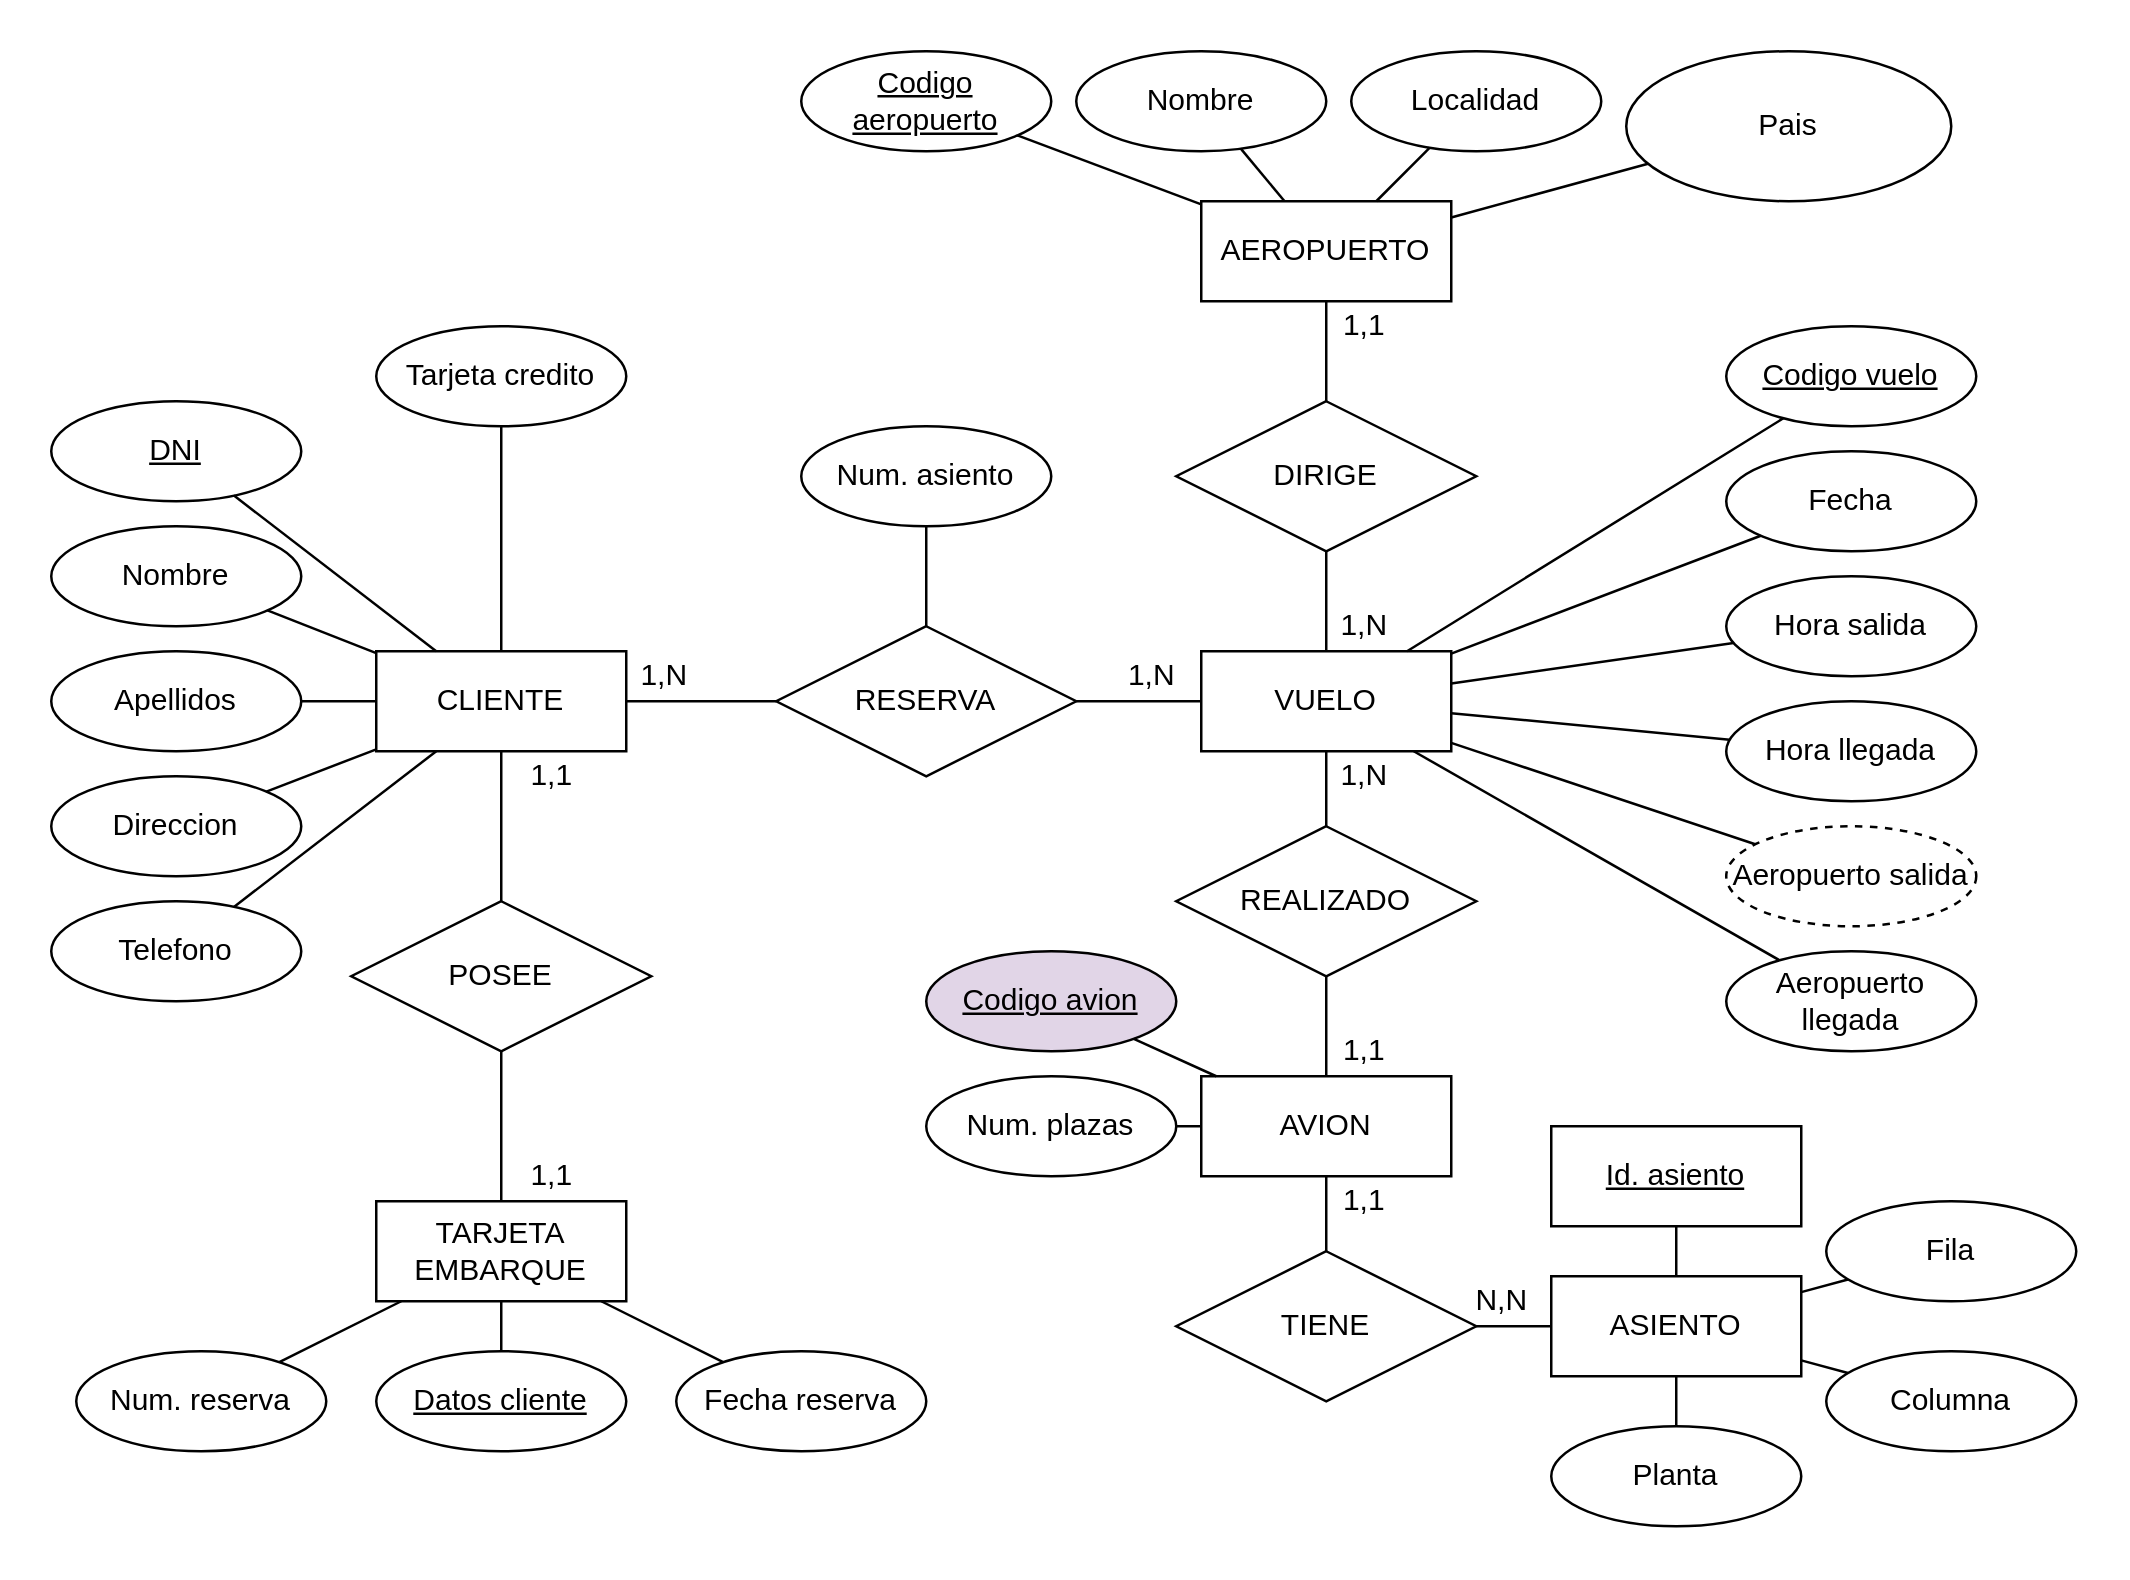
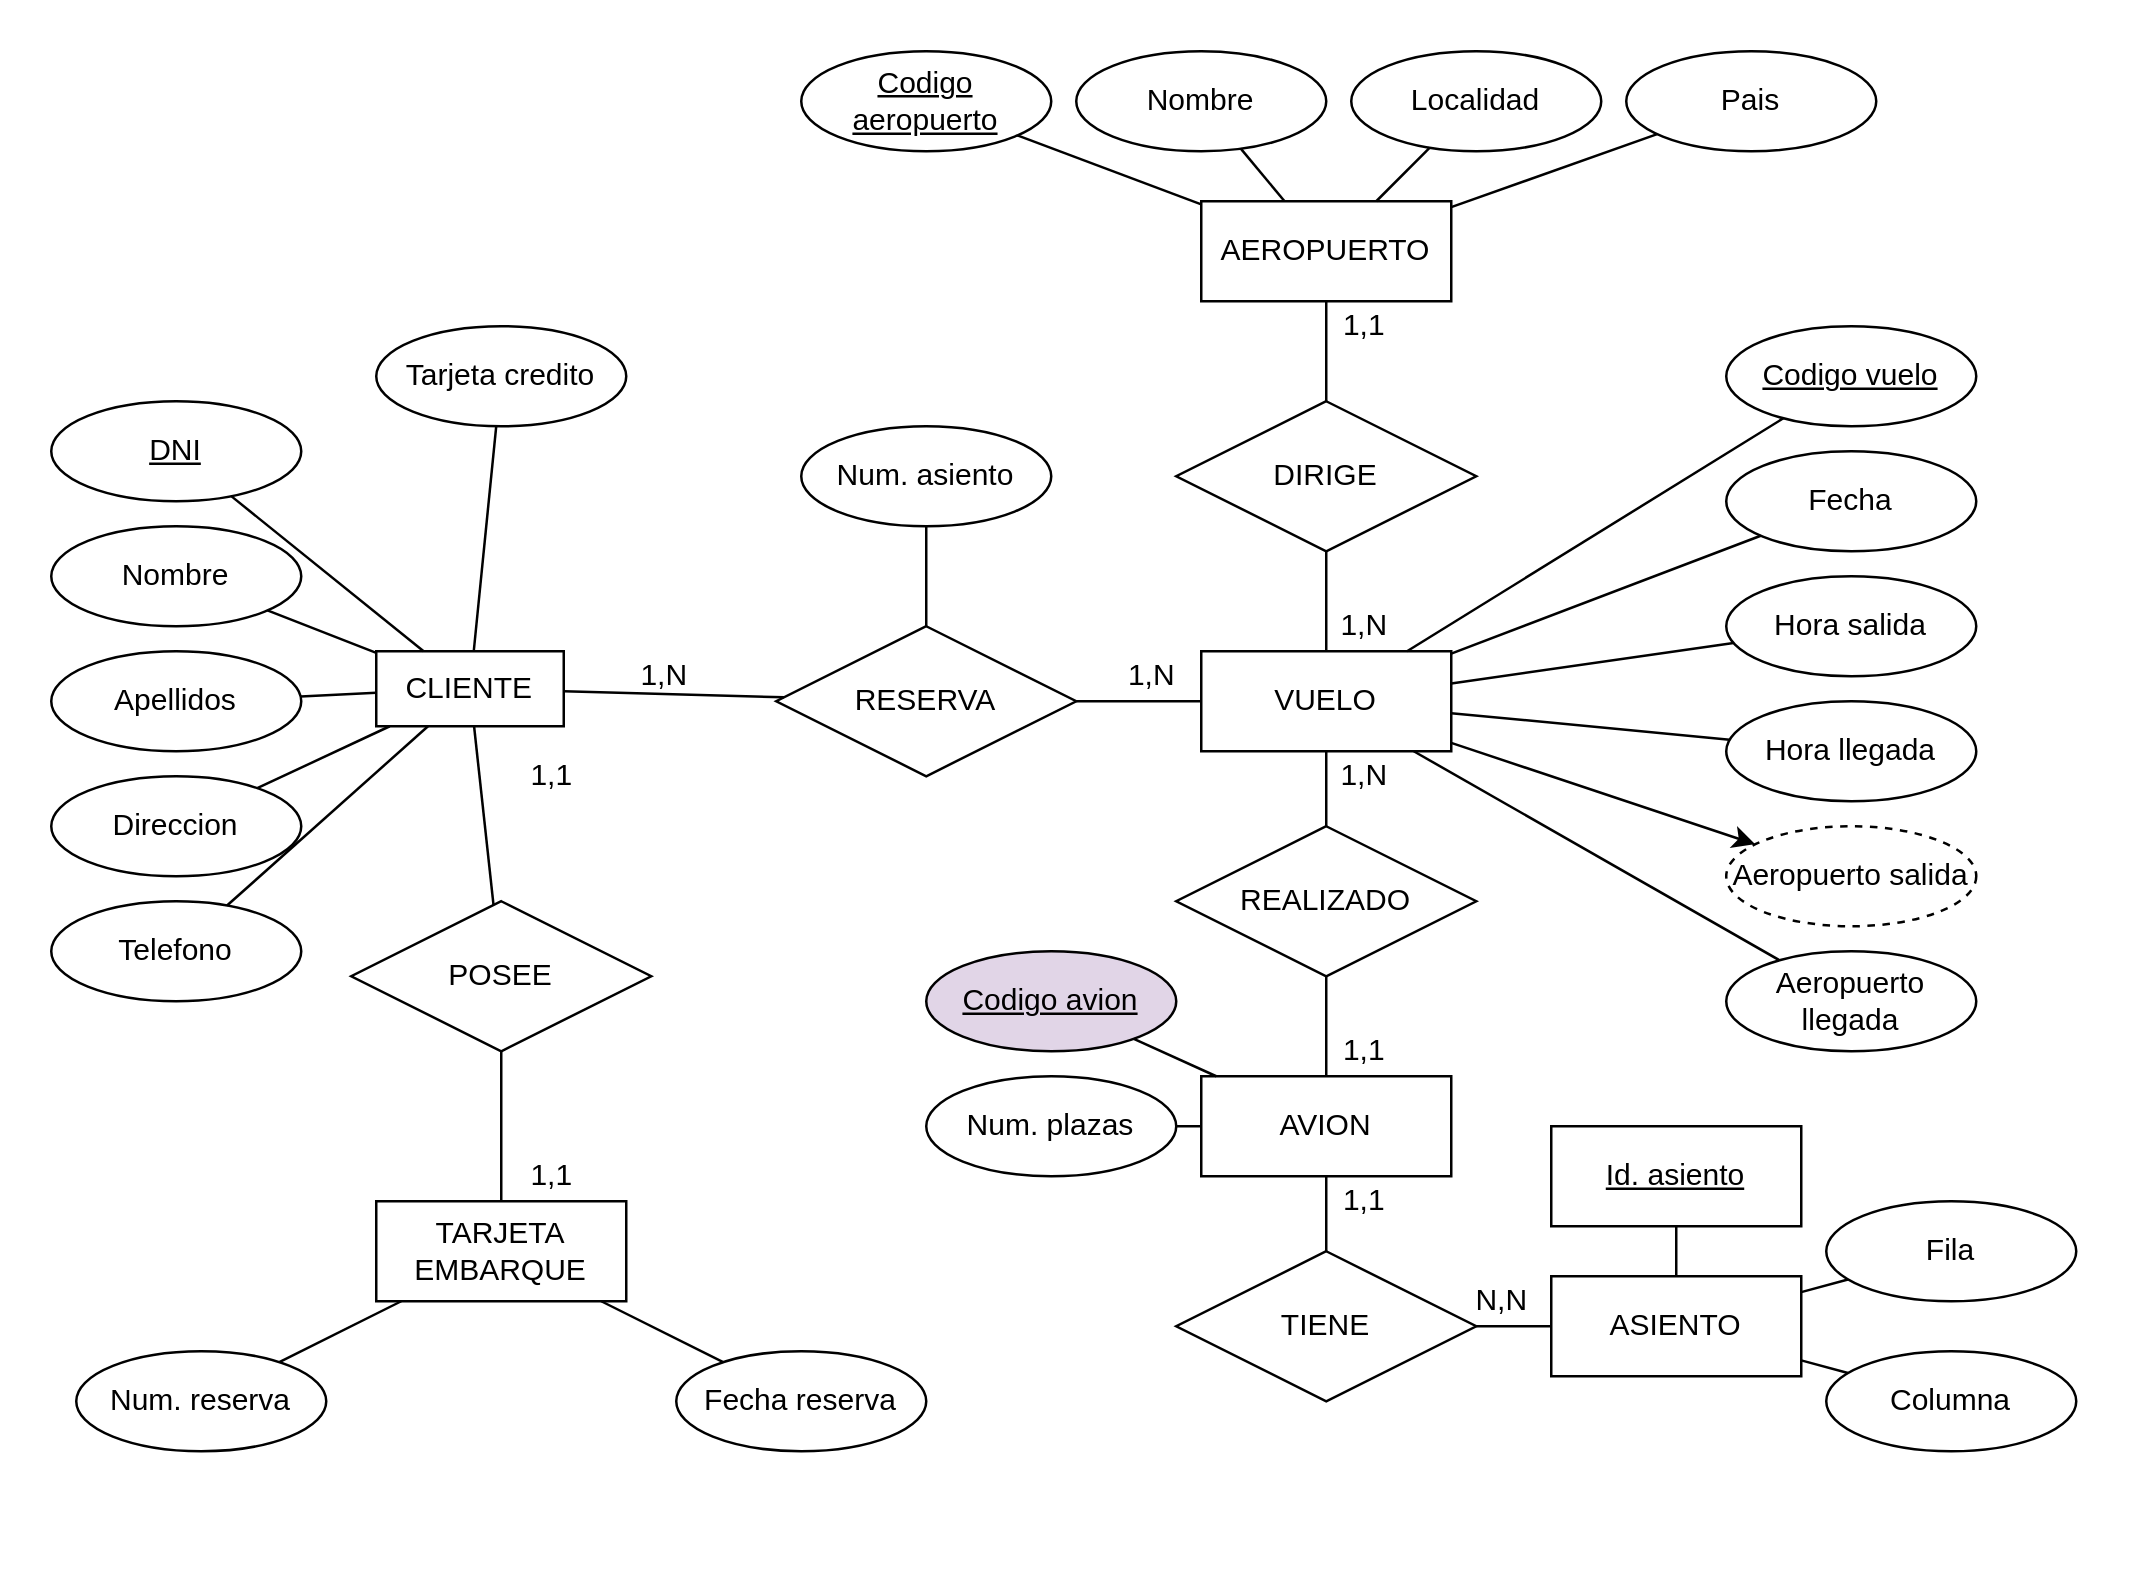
(1789, 126) -> (1751, 101)
(501, 701) -> (470, 689)
(1744, 840) -> (1737, 838)
(501, 1326) -> none
(501, 1401) -> none
(1676, 1401) -> none
(1676, 1476) -> none
